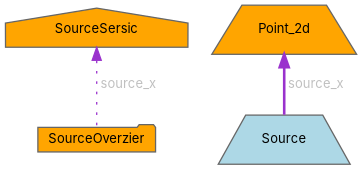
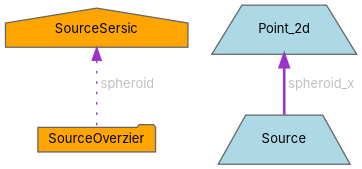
(284, 30) -> (284, 30)
(126, 85) -> (126, 85)
(314, 85) -> (320, 85)
